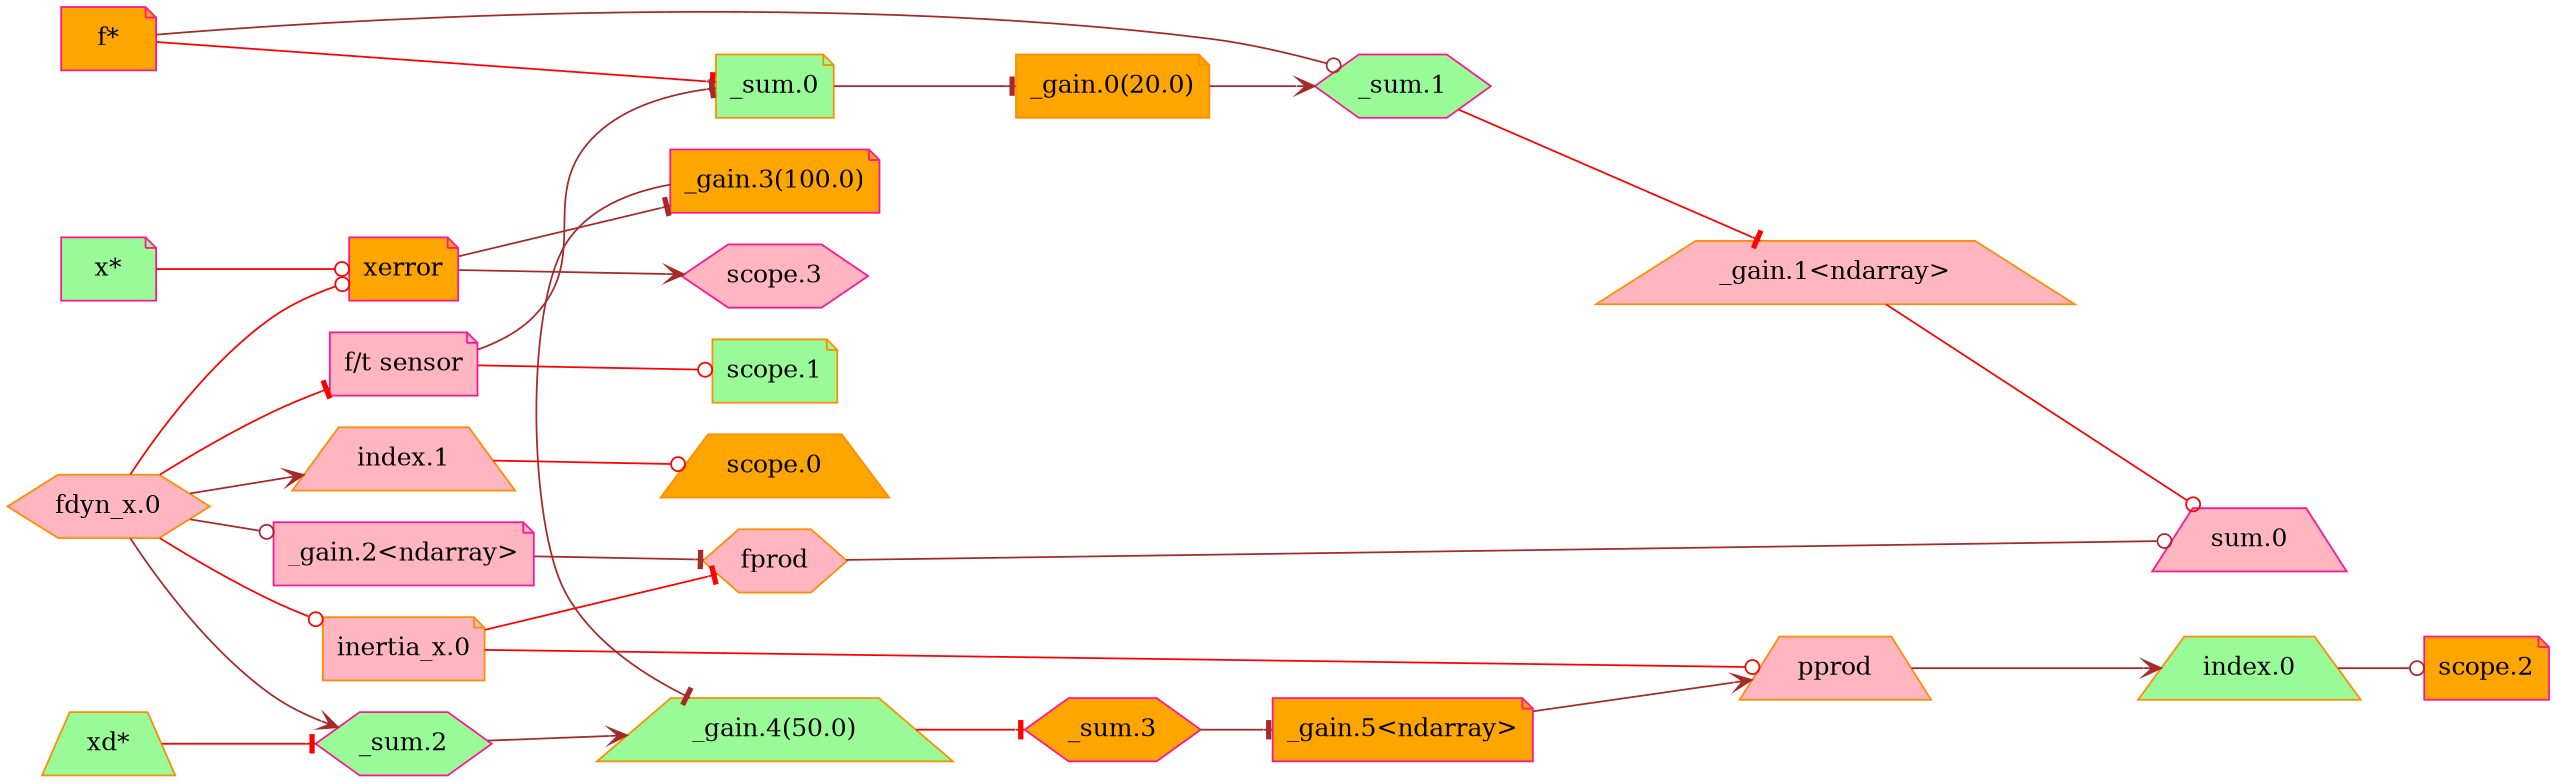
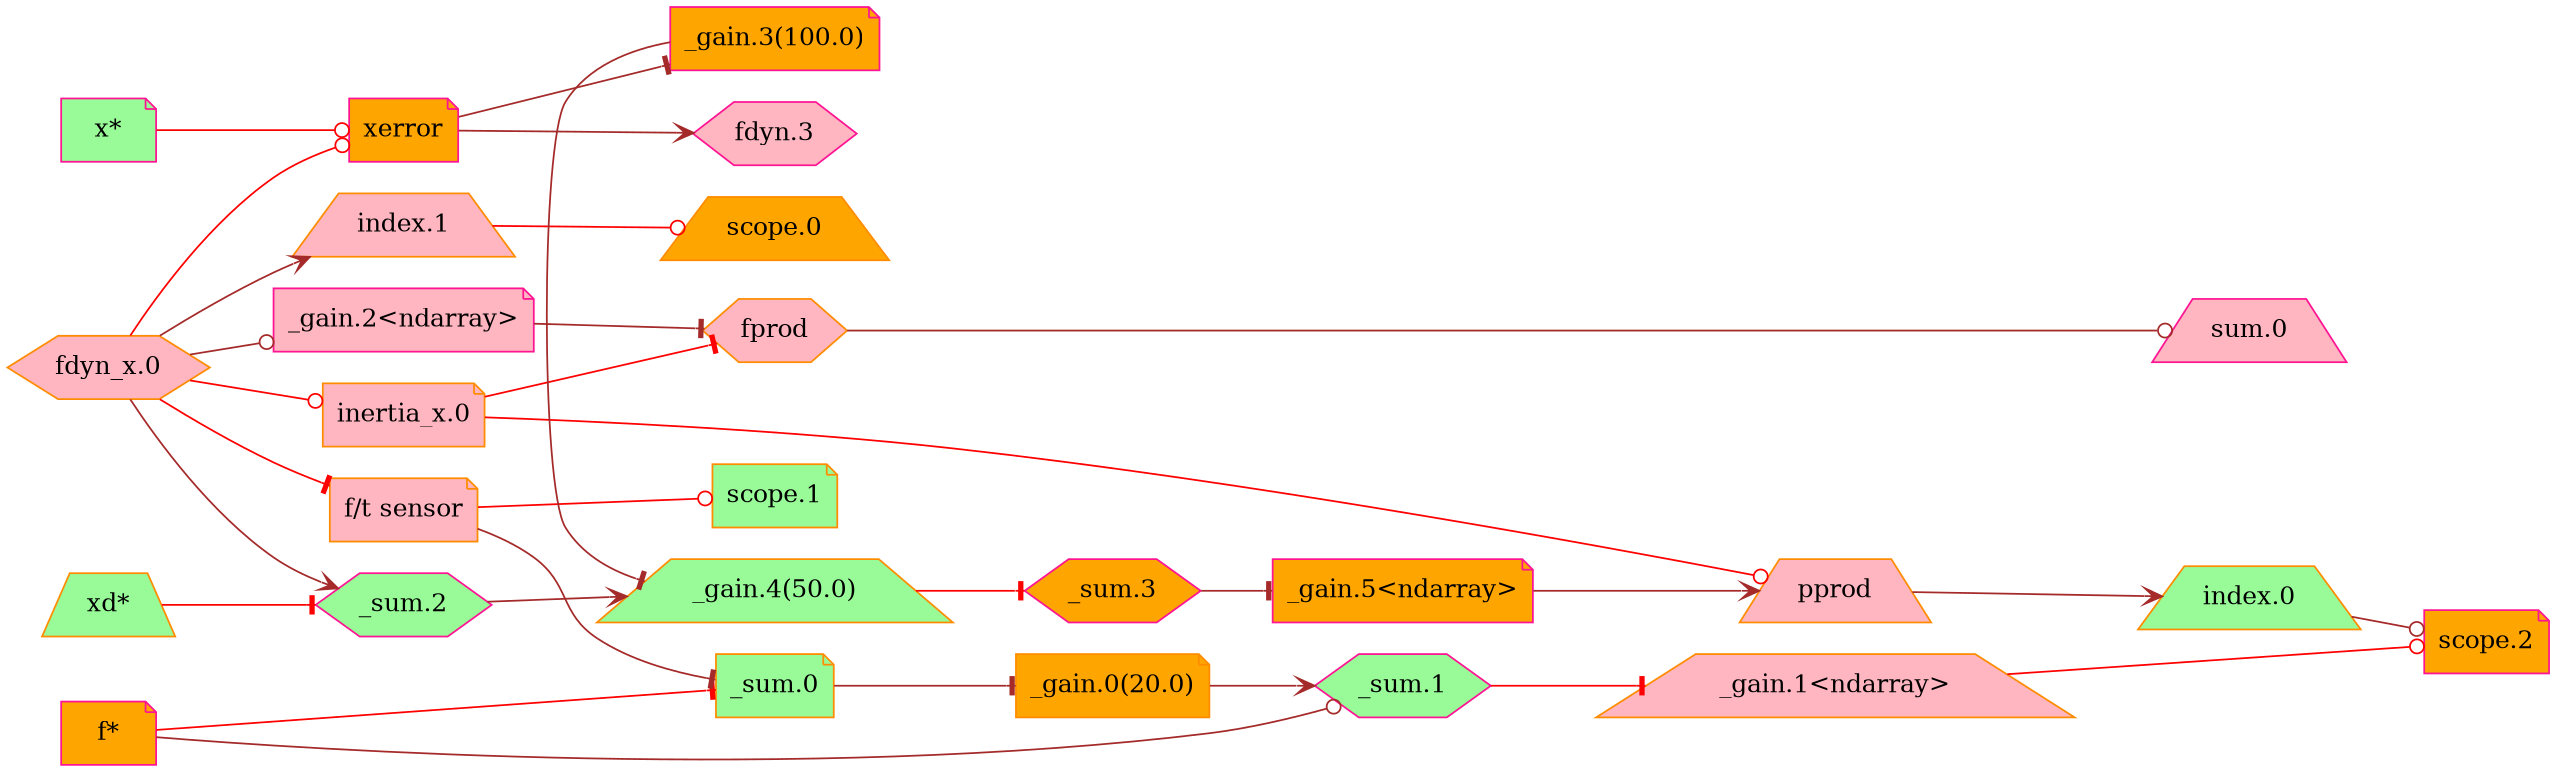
(775, 276) -> (775, 134)
(404, 364) -> (404, 510)
(2036, 402) -> (2208, 661)
